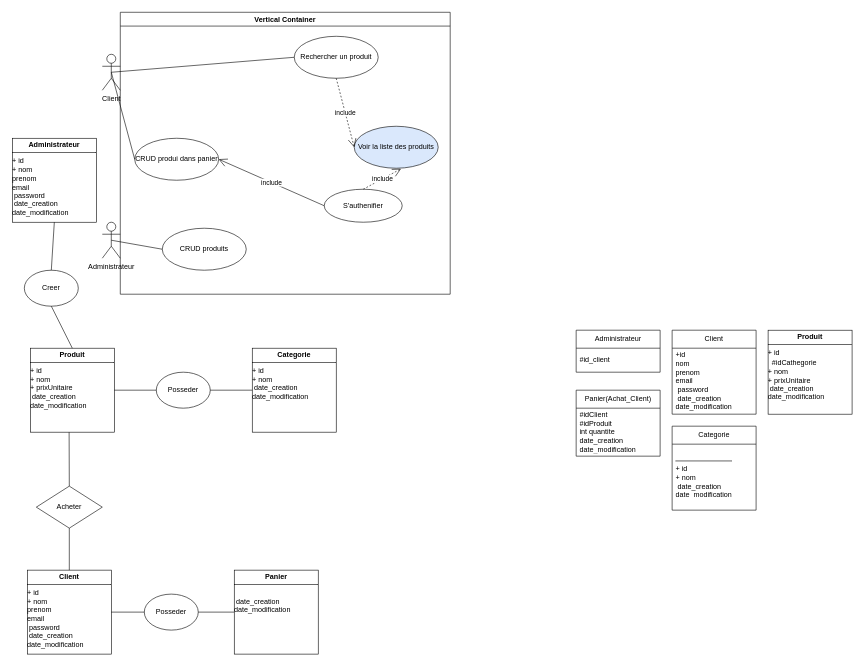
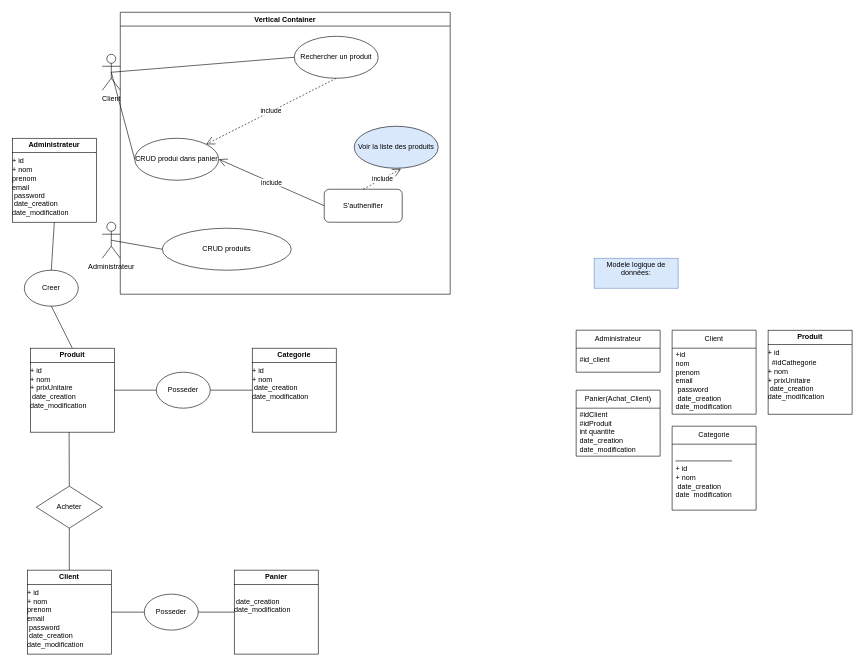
(345, 112) -> (272, 111)
(363, 206) -> (363, 206)
(204, 249) -> (227, 249)
none -> (636, 273)
